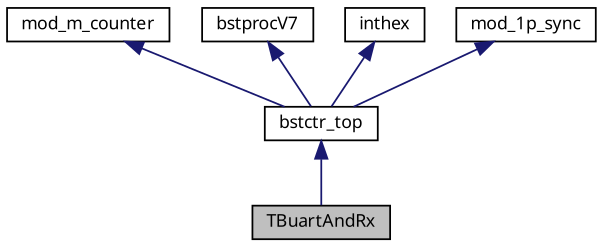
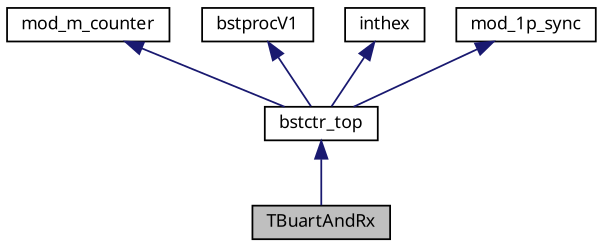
(258, 25) -> (258, 25)
